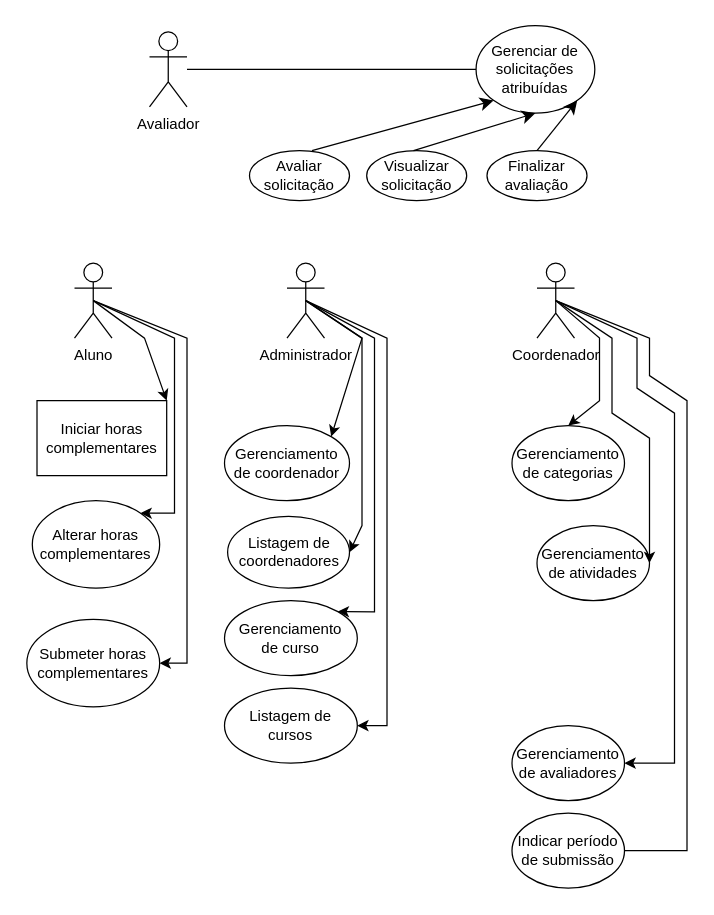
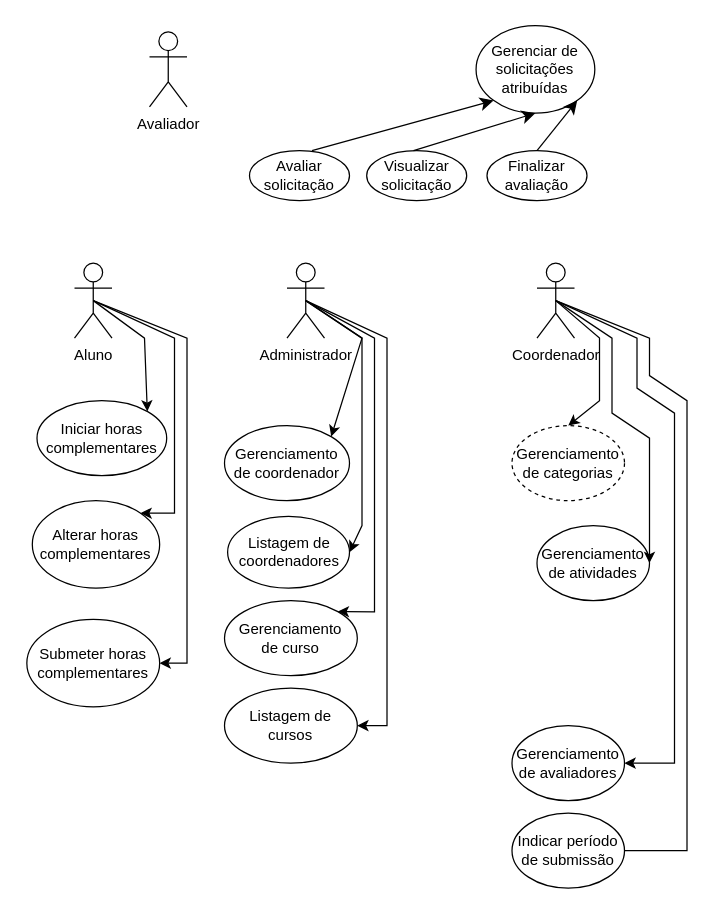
(332, 69) -> none
(102, 438) -> (102, 438)
(568, 463) -> (568, 463)
